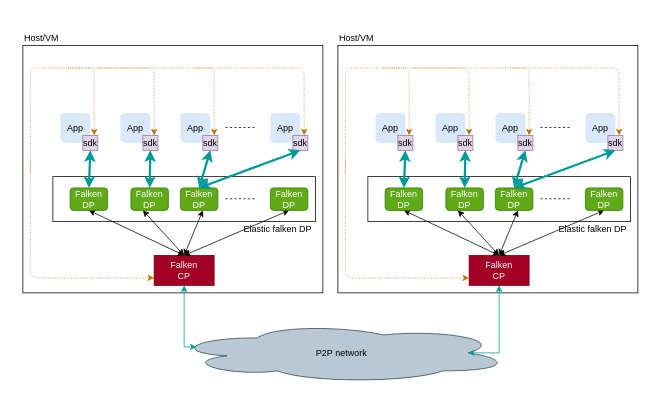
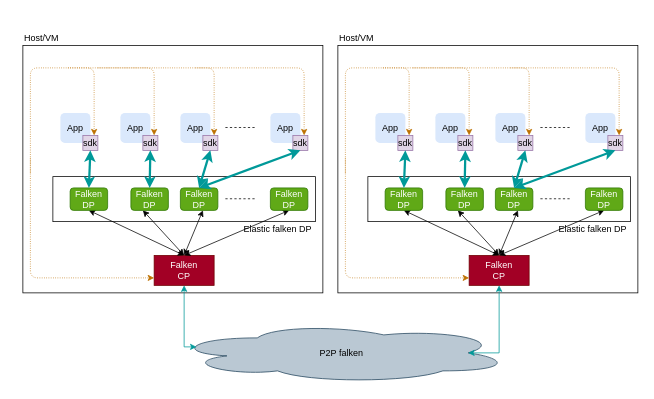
(342, 353) -> (342, 353)
